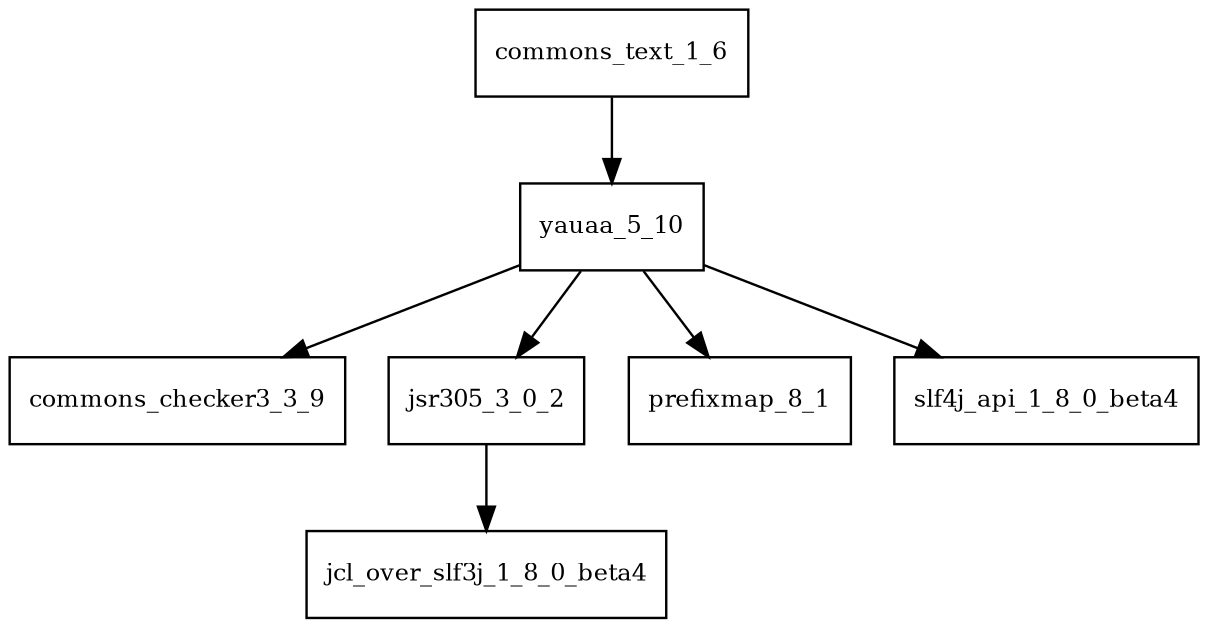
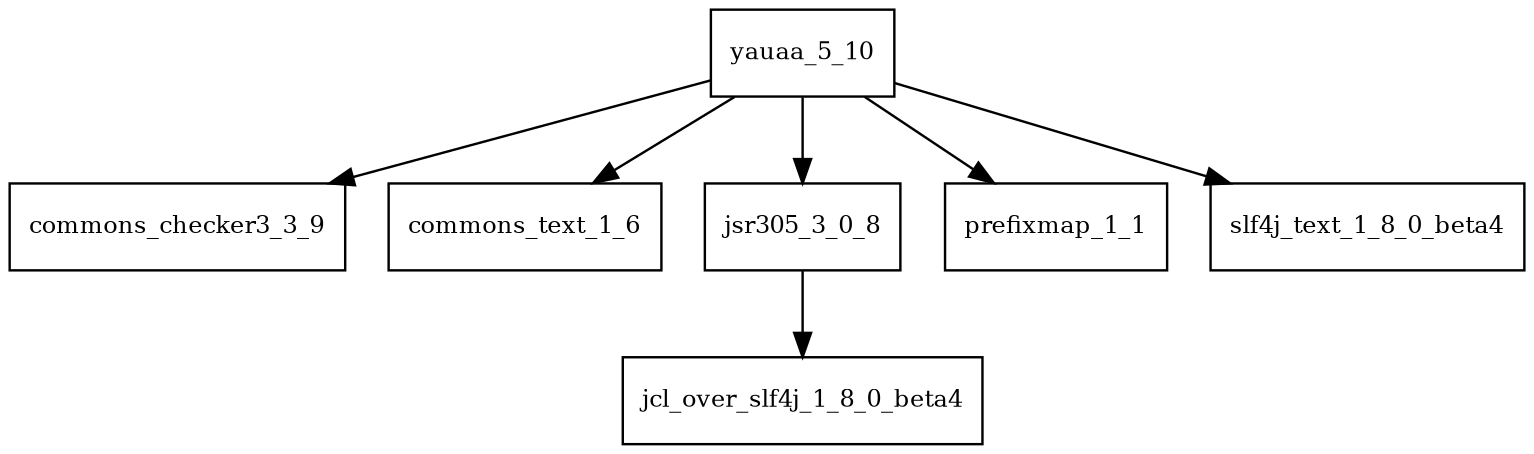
(612, 128) -> (674, 134)
(486, 401) -> (803, 227)
(740, 401) -> (1056, 227)
(1046, 401) -> (1367, 227)
(486, 575) -> (803, 401)
